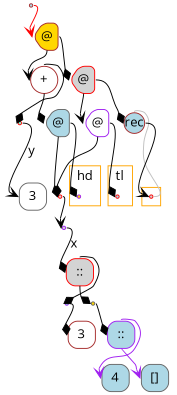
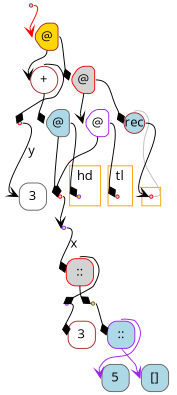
(116, 378) -> (116, 378)
